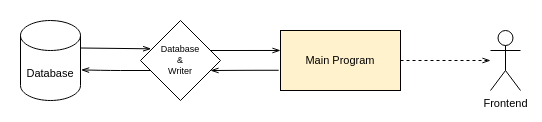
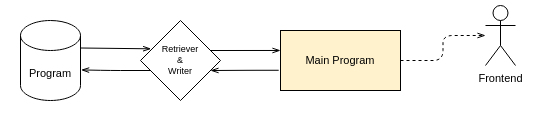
(181, 61) -> (181, 61)
(506, 61) -> (501, 36)
(51, 74) -> (51, 74)
